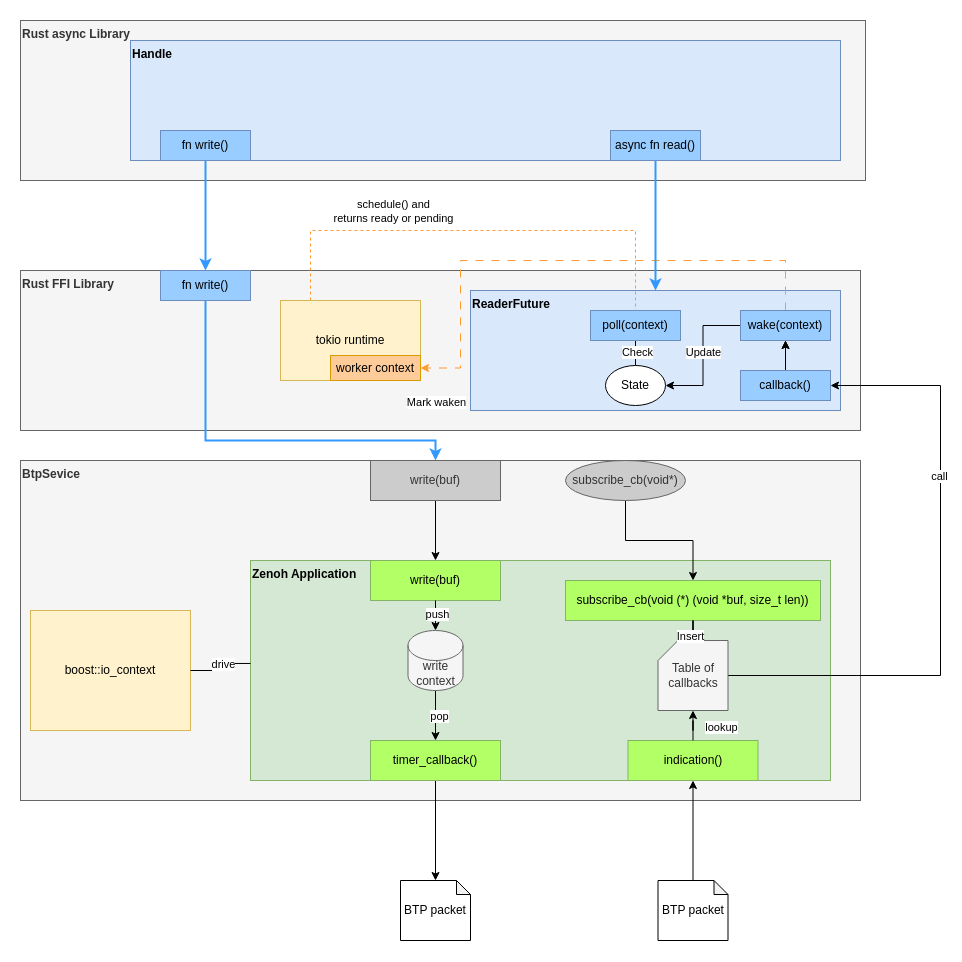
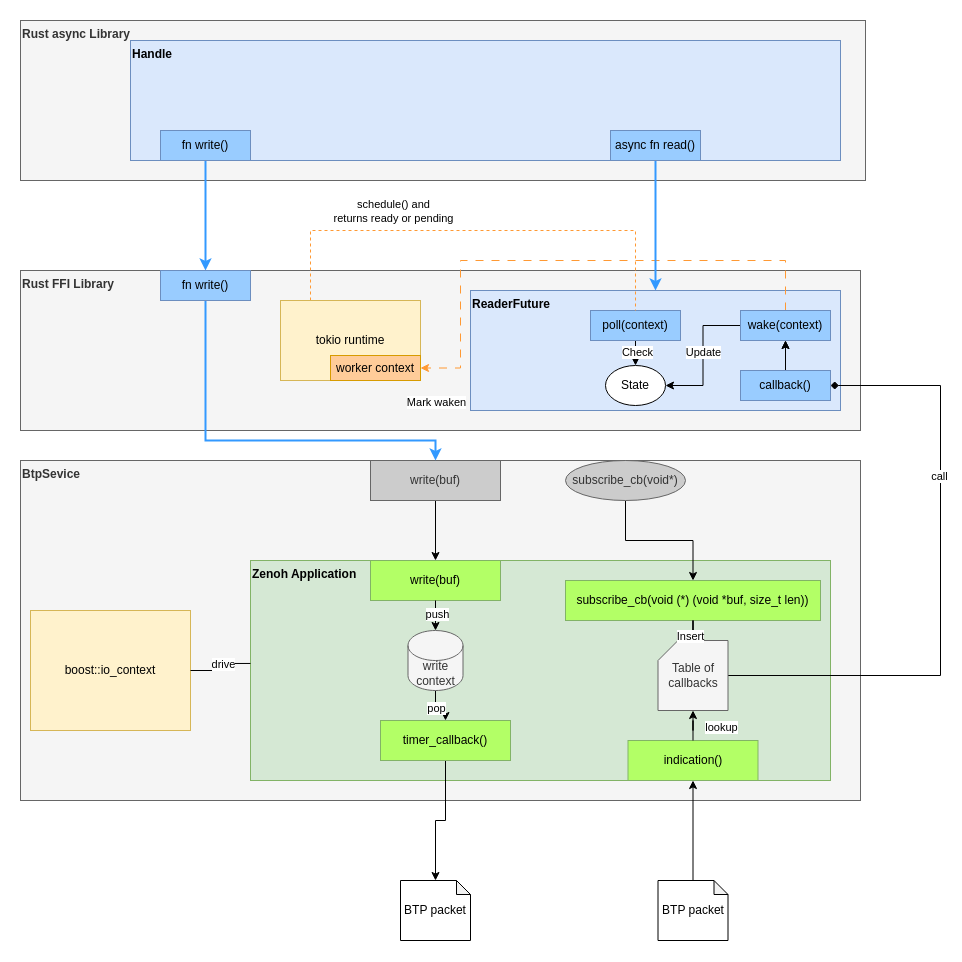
(636, 361) -> (636, 358)
(839, 386) -> (839, 386)
(436, 761) -> (446, 741)
